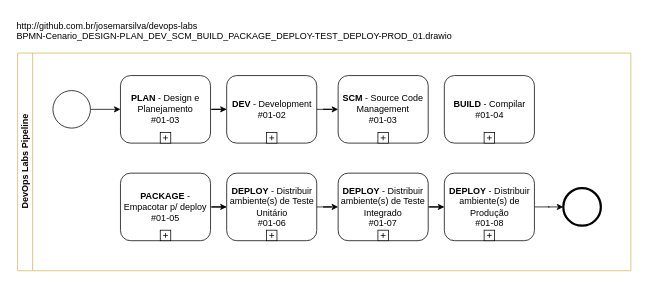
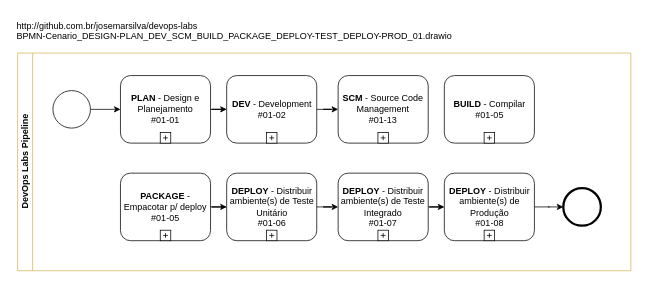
(165, 109) -> (165, 109)
(383, 109) -> (383, 109)
(489, 109) -> (489, 109)
